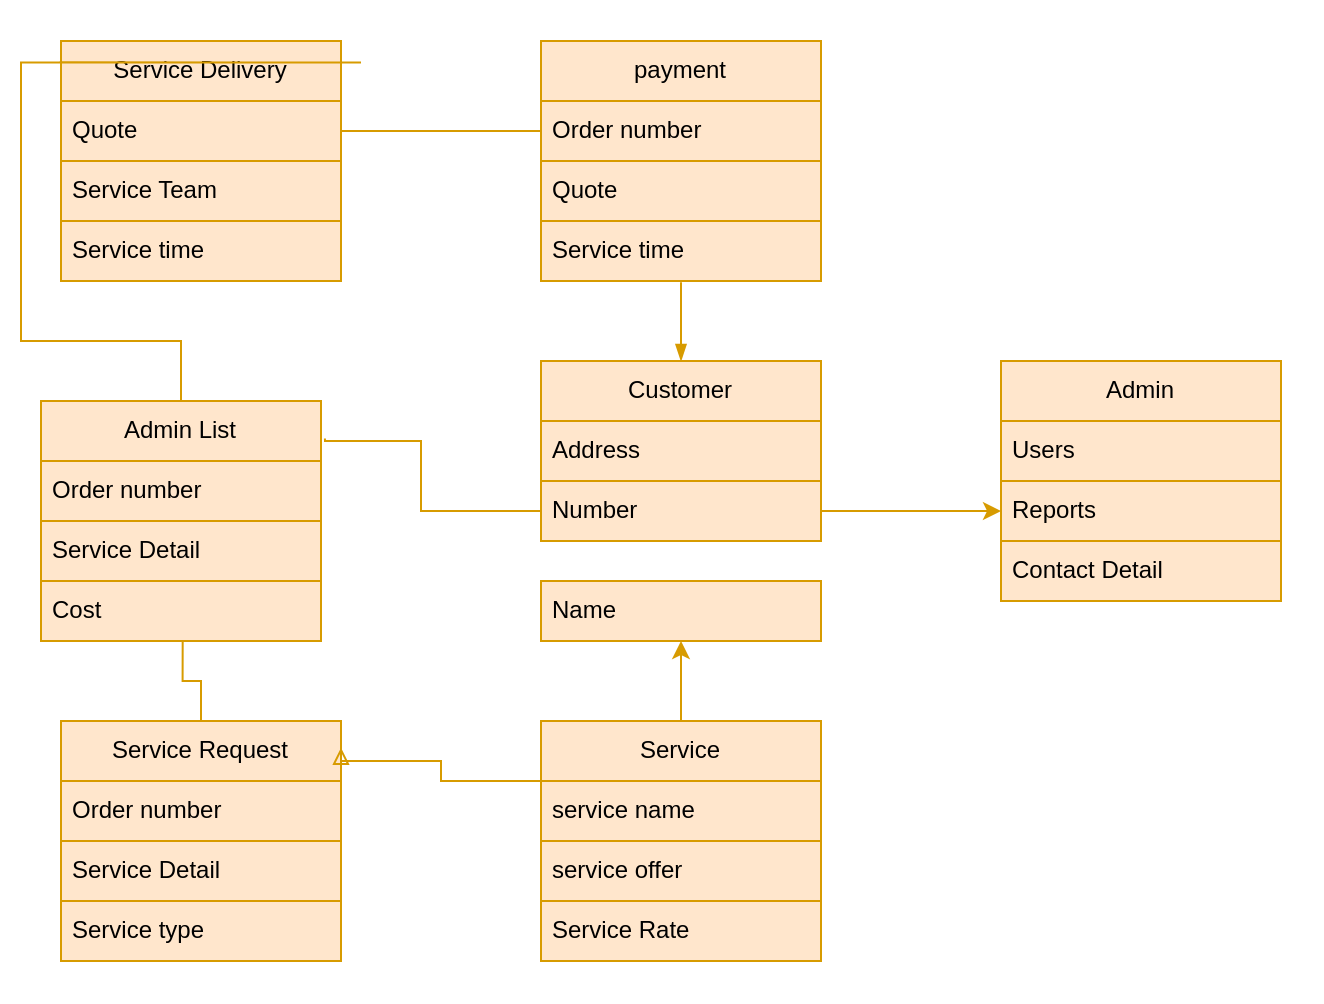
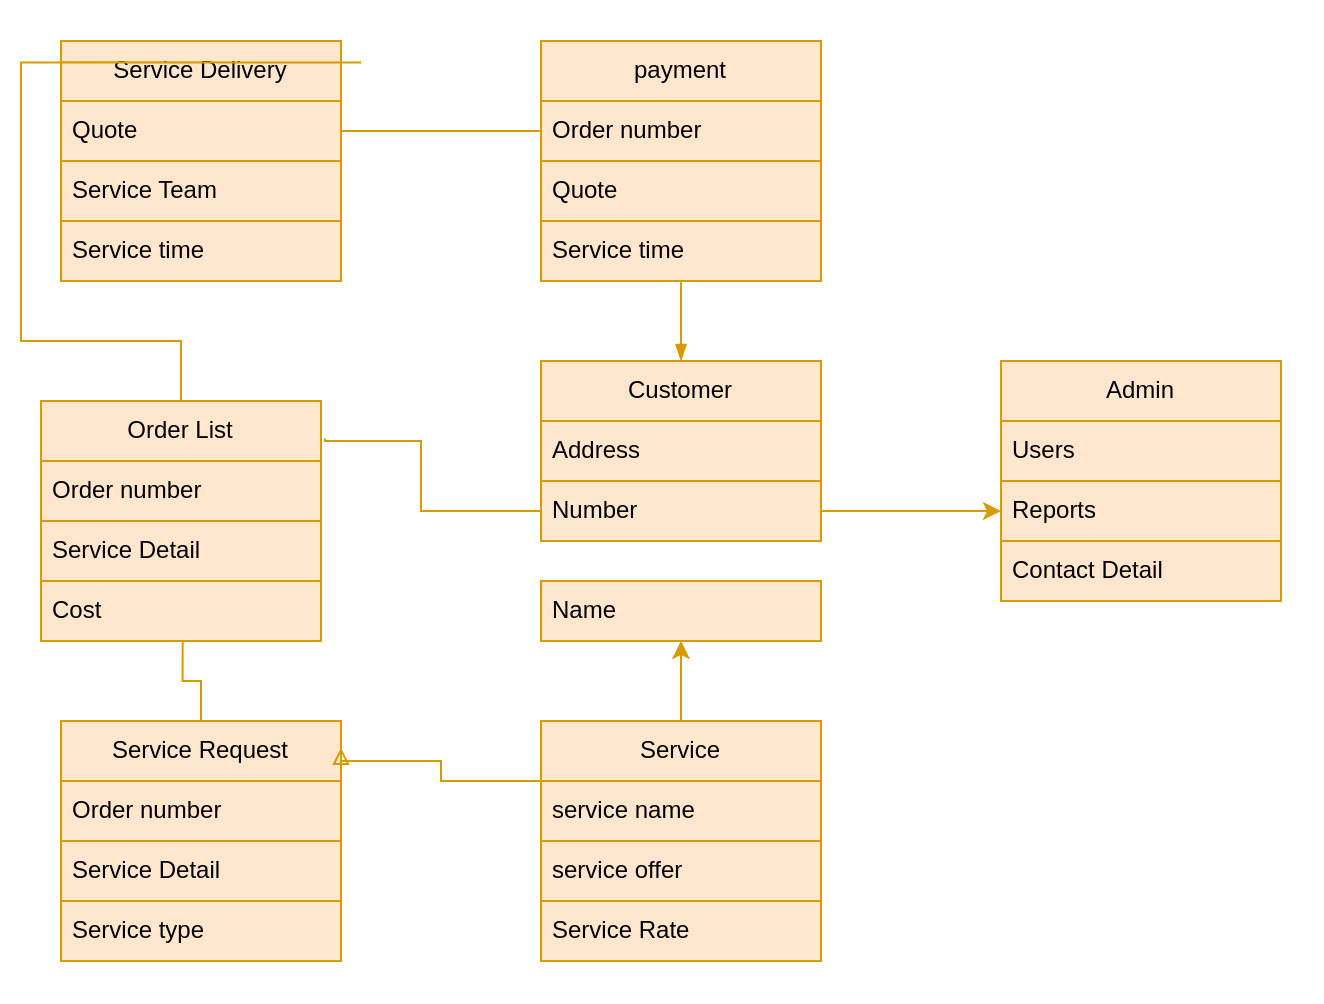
(181, 431) -> (181, 431)
